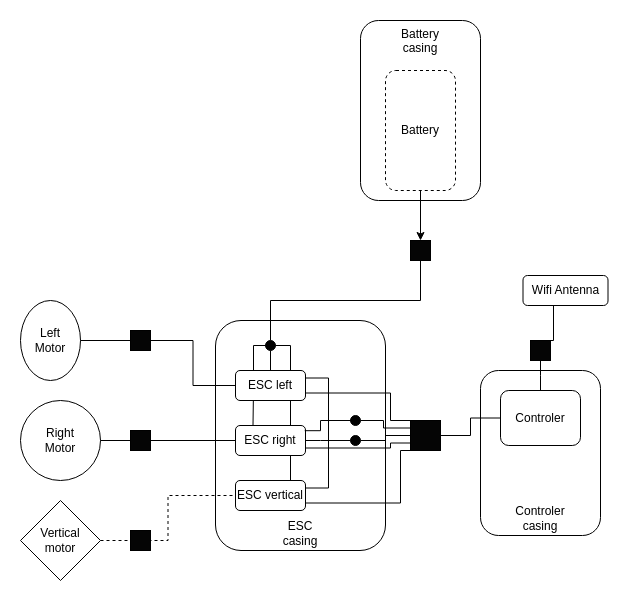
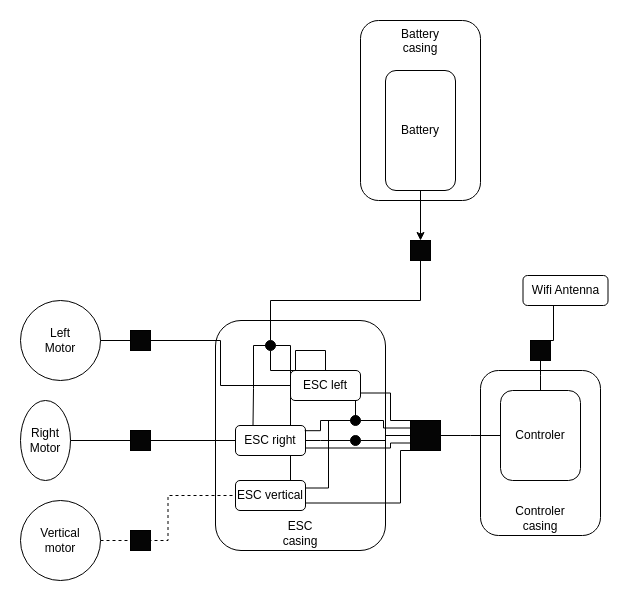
(421, 131) -> (421, 131)
(51, 341) -> (61, 341)
(271, 386) -> (326, 386)
(541, 418) -> (541, 436)
(61, 441) -> (46, 441)
(61, 541) -> (61, 541)
